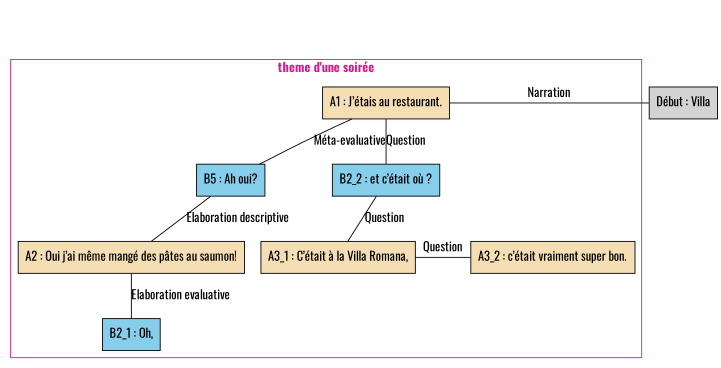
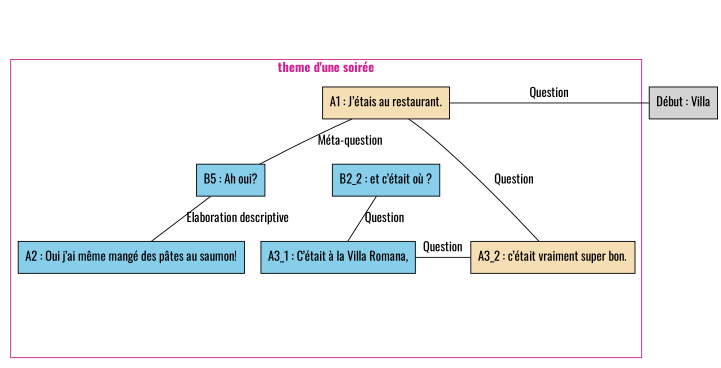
(549, 94) -> (549, 94)
(350, 142) -> (350, 142)
(386, 142) -> (476, 177)
(131, 257) -> (131, 257)
(338, 257) -> (338, 257)
(131, 335) -> none
